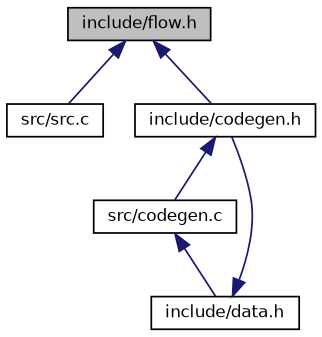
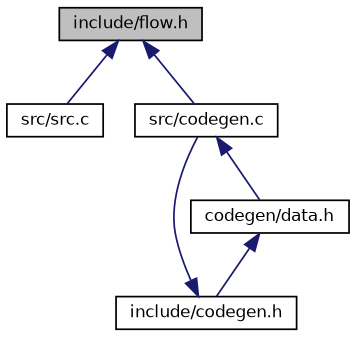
(188, 79) -> (174, 79)
(225, 313) -> (270, 217)
